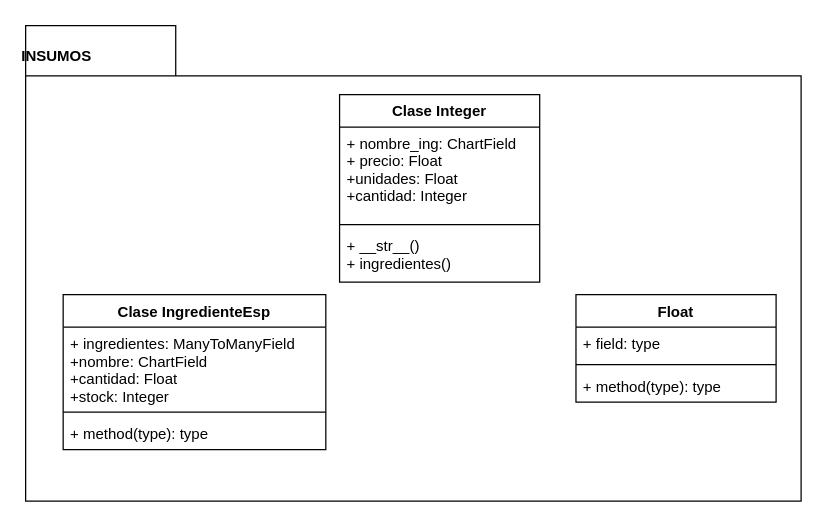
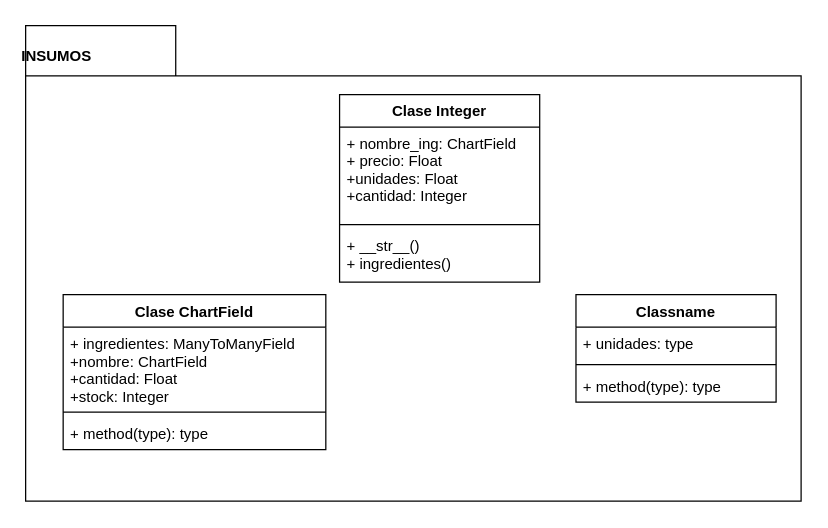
(194, 311) -> (194, 311)
(675, 311) -> (675, 311)
(627, 344) -> (642, 344)
